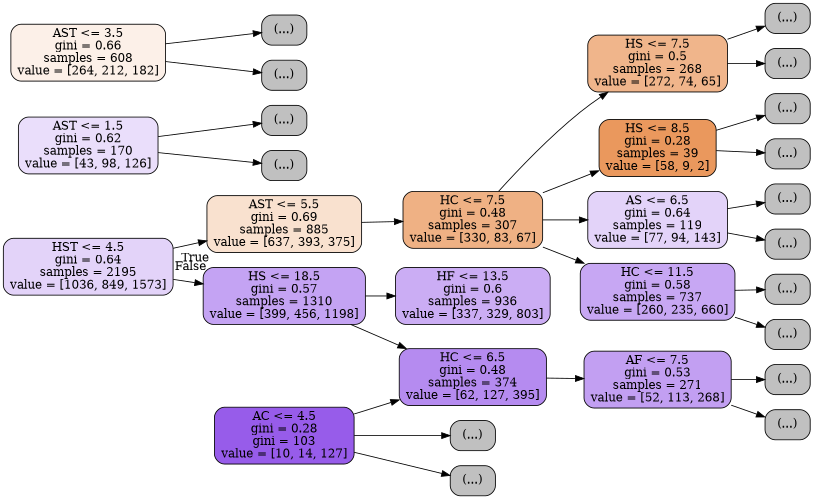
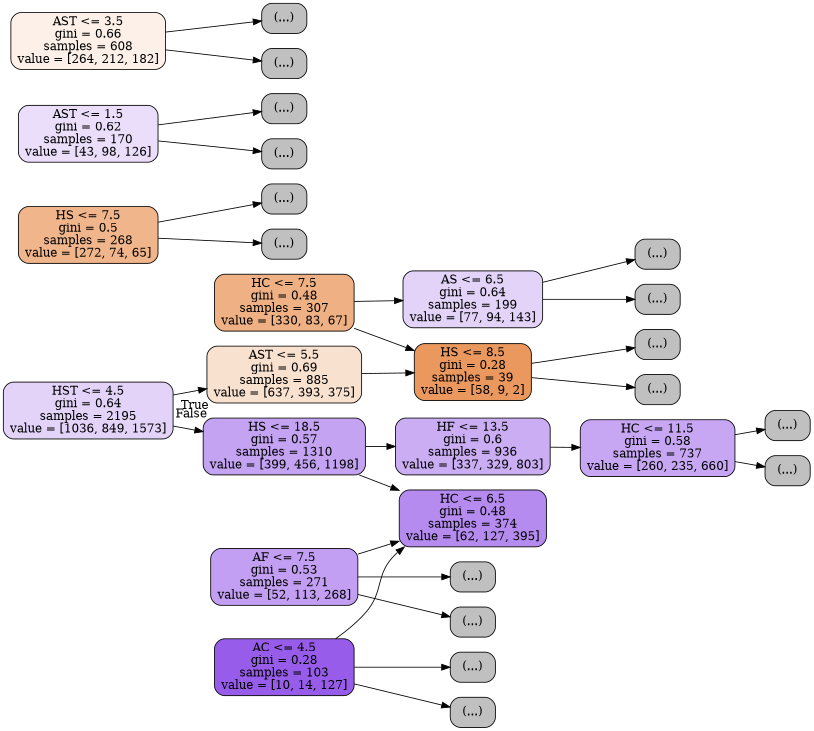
(547, 141) -> none
(658, 220) -> (473, 299)
(378, 222) -> (384, 373)
(559, 254) -> (561, 447)
(561, 378) -> (374, 549)
(284, 436) -> (284, 667)
